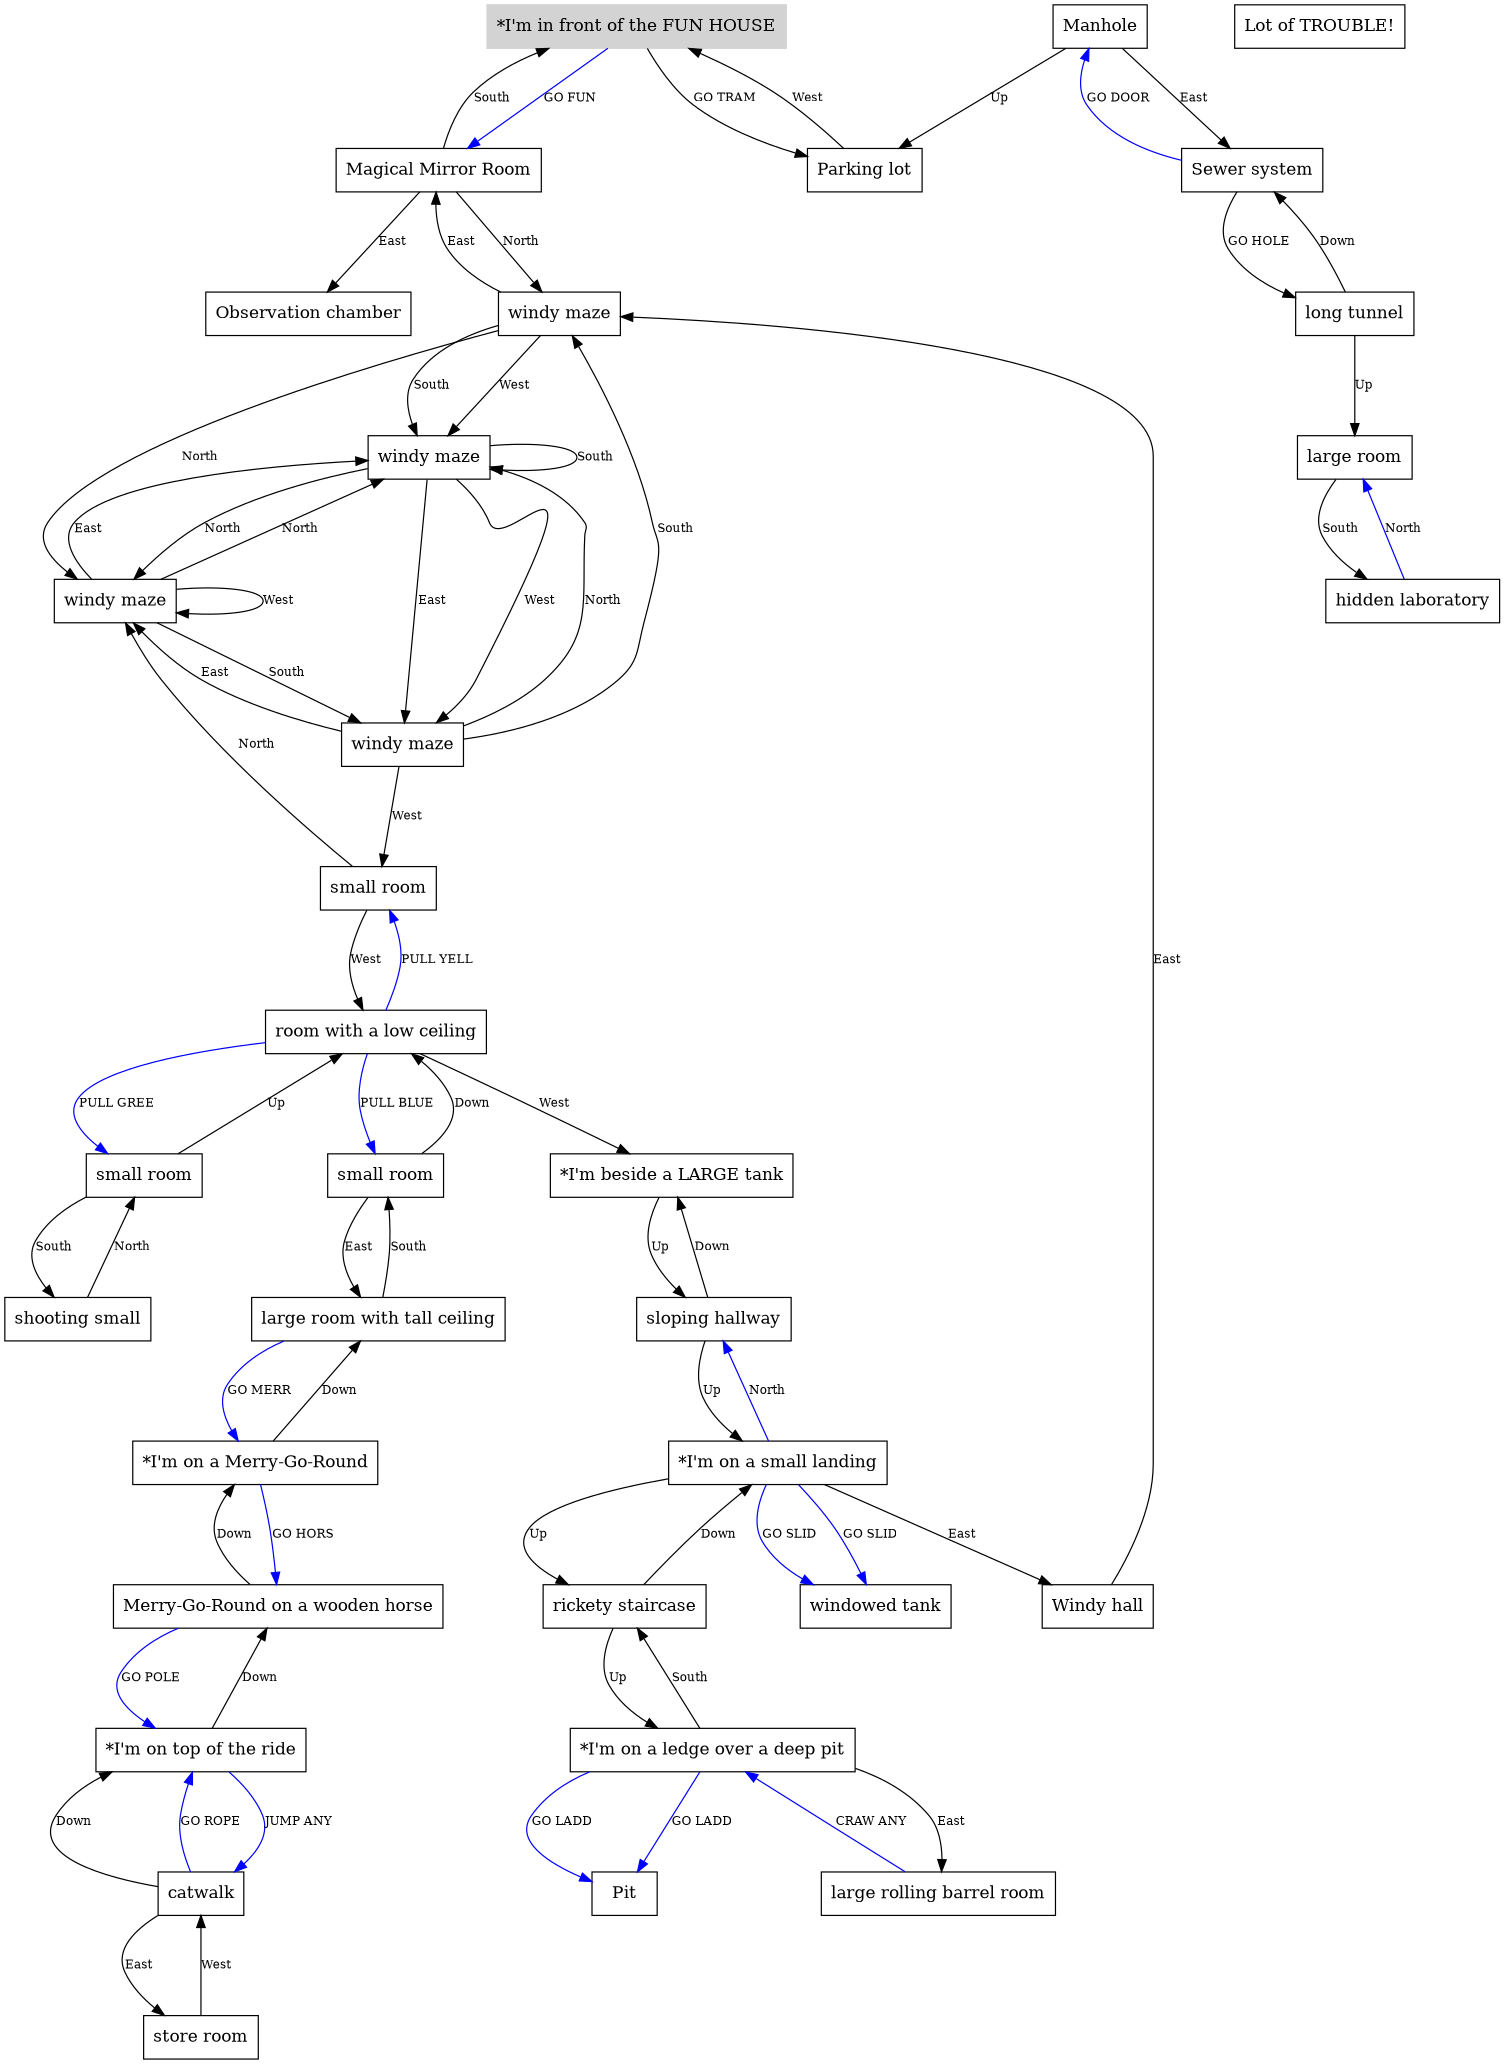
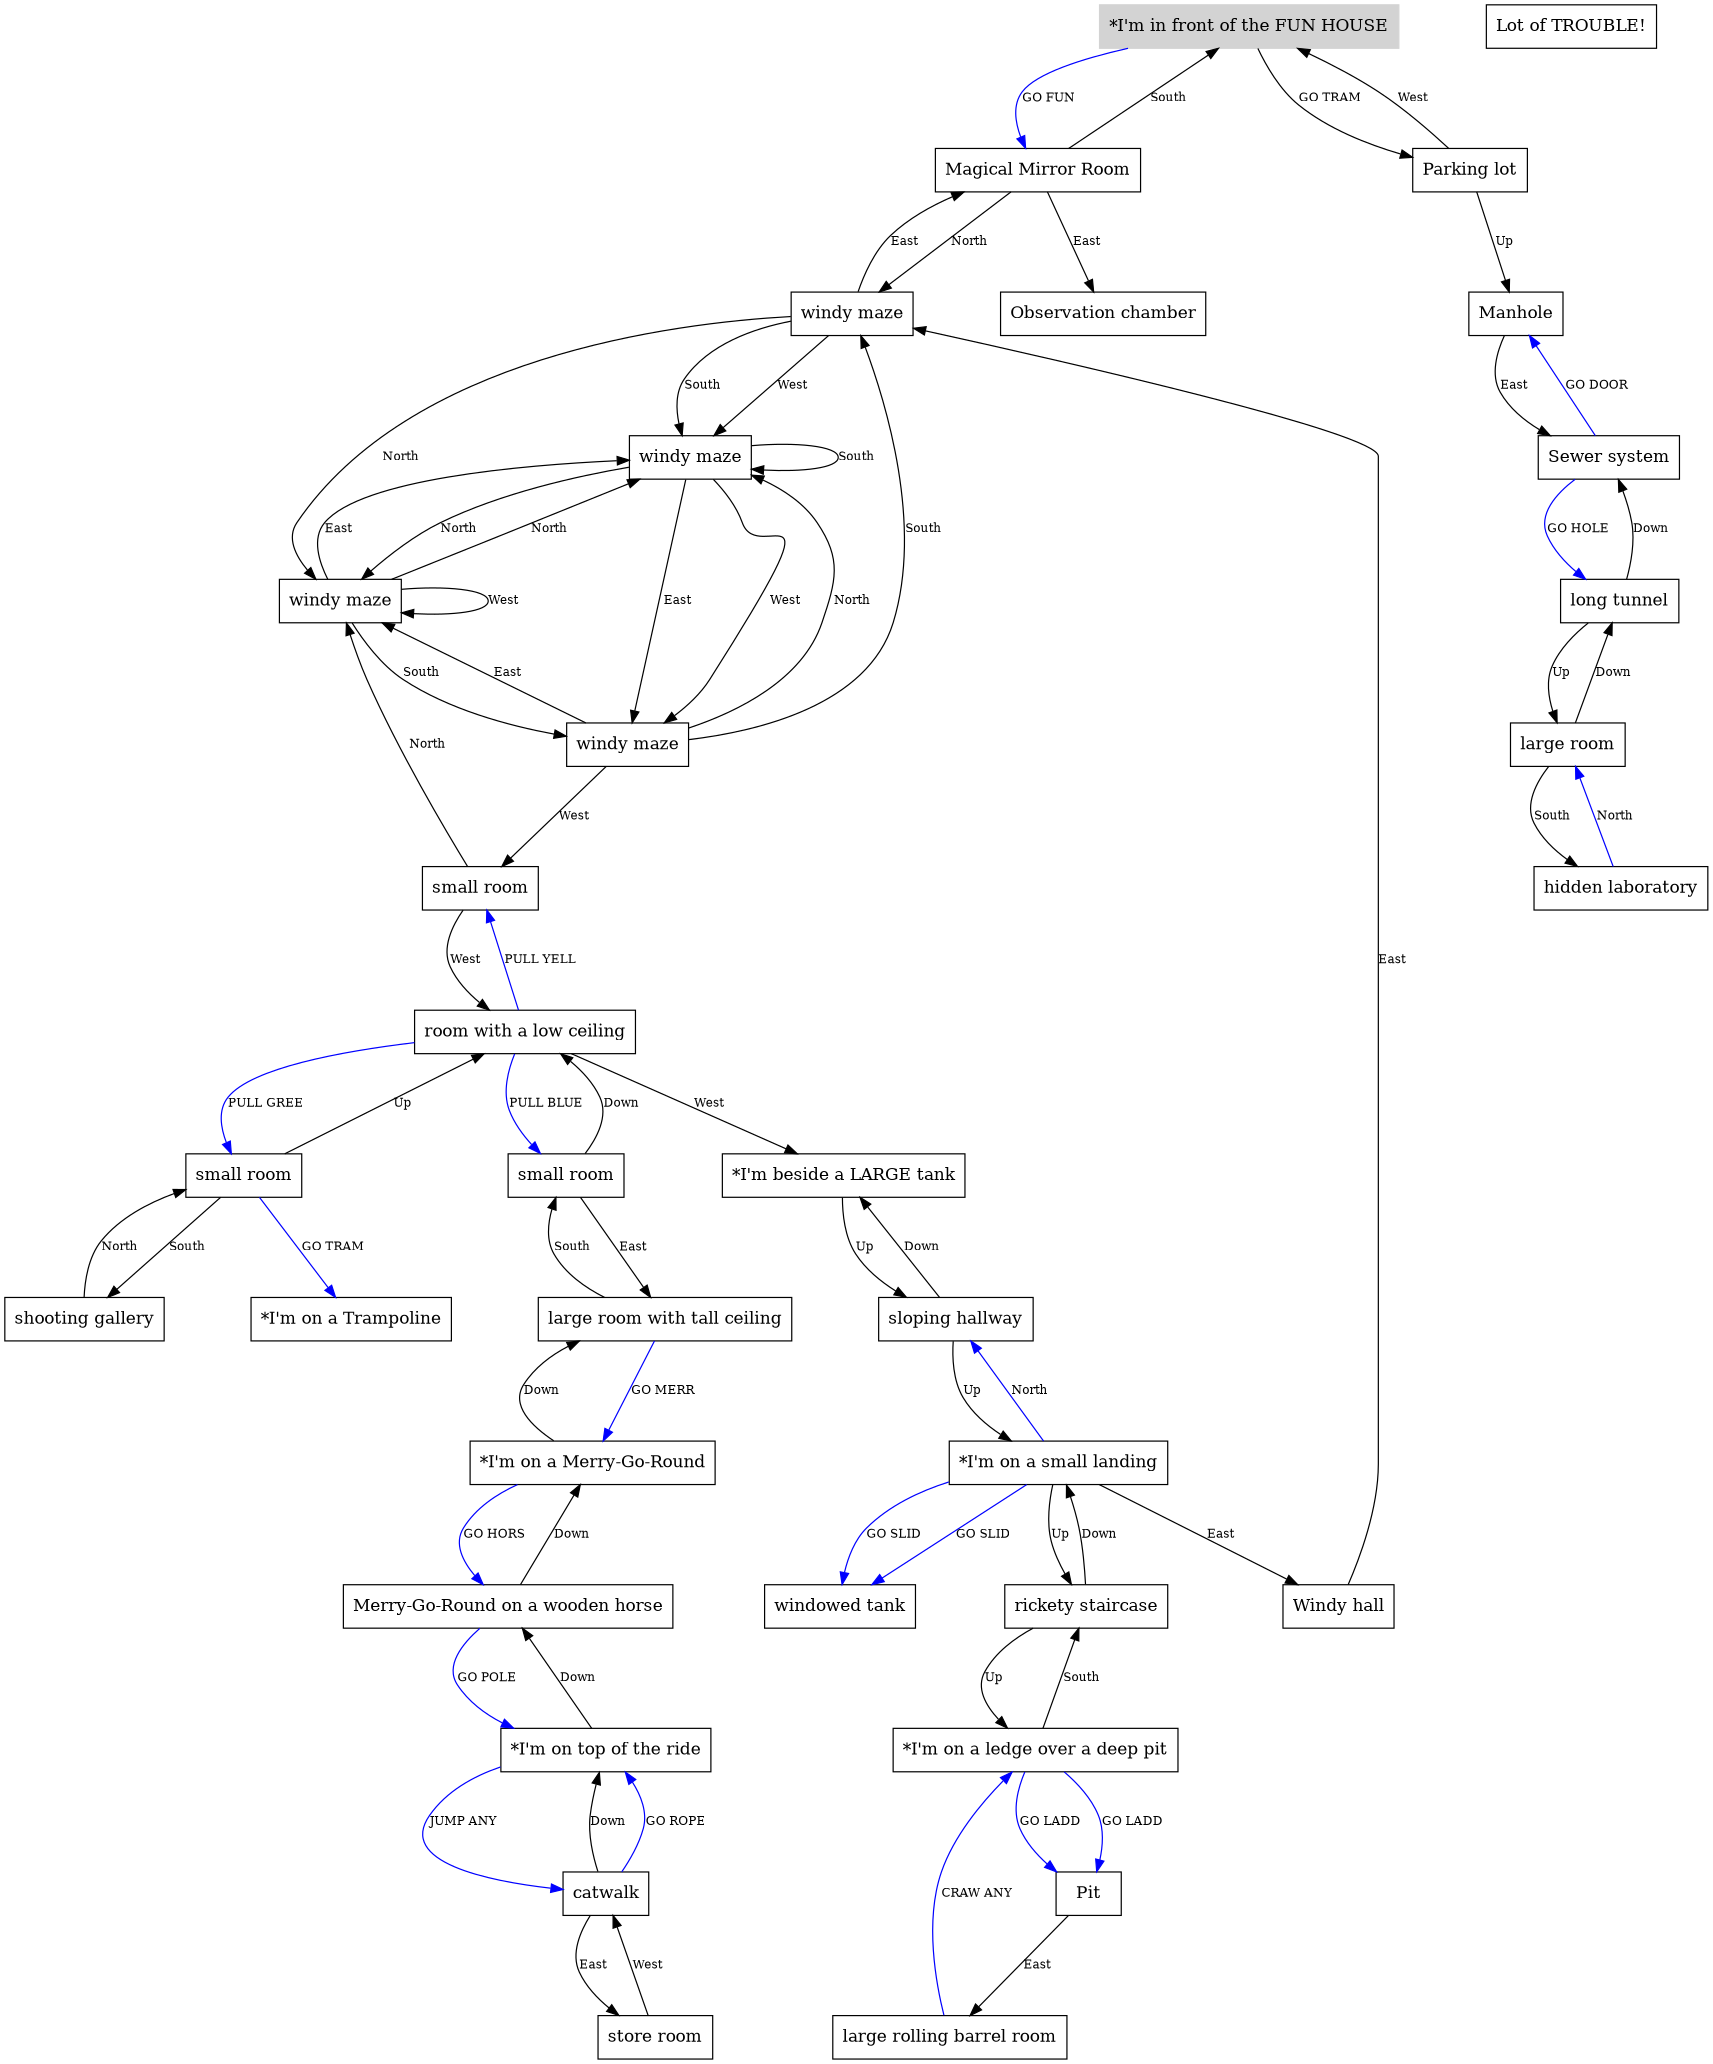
(988, 95) -> (1491, 236)
(1232, 254) -> (1545, 525)
none -> (1592, 679)
(78, 1319) -> (84, 1319)
none -> (351, 1319)
(914, 1801) -> (1024, 1961)
